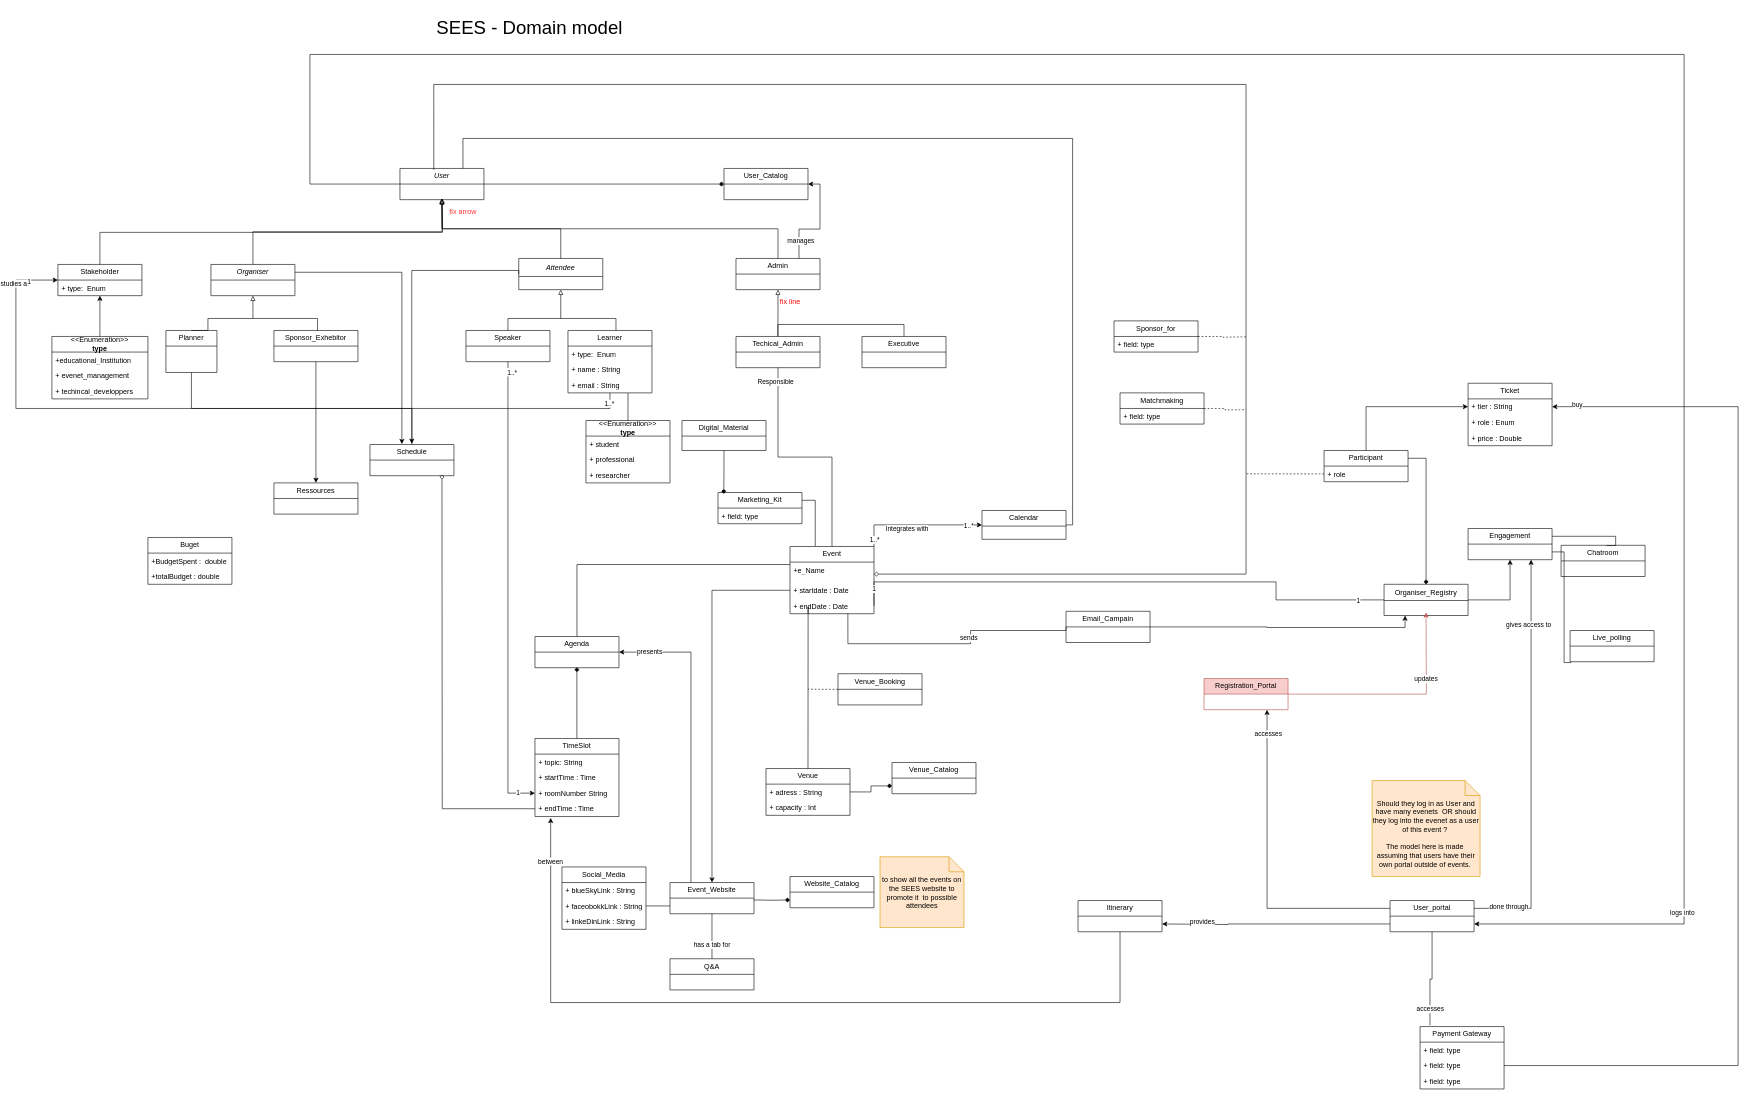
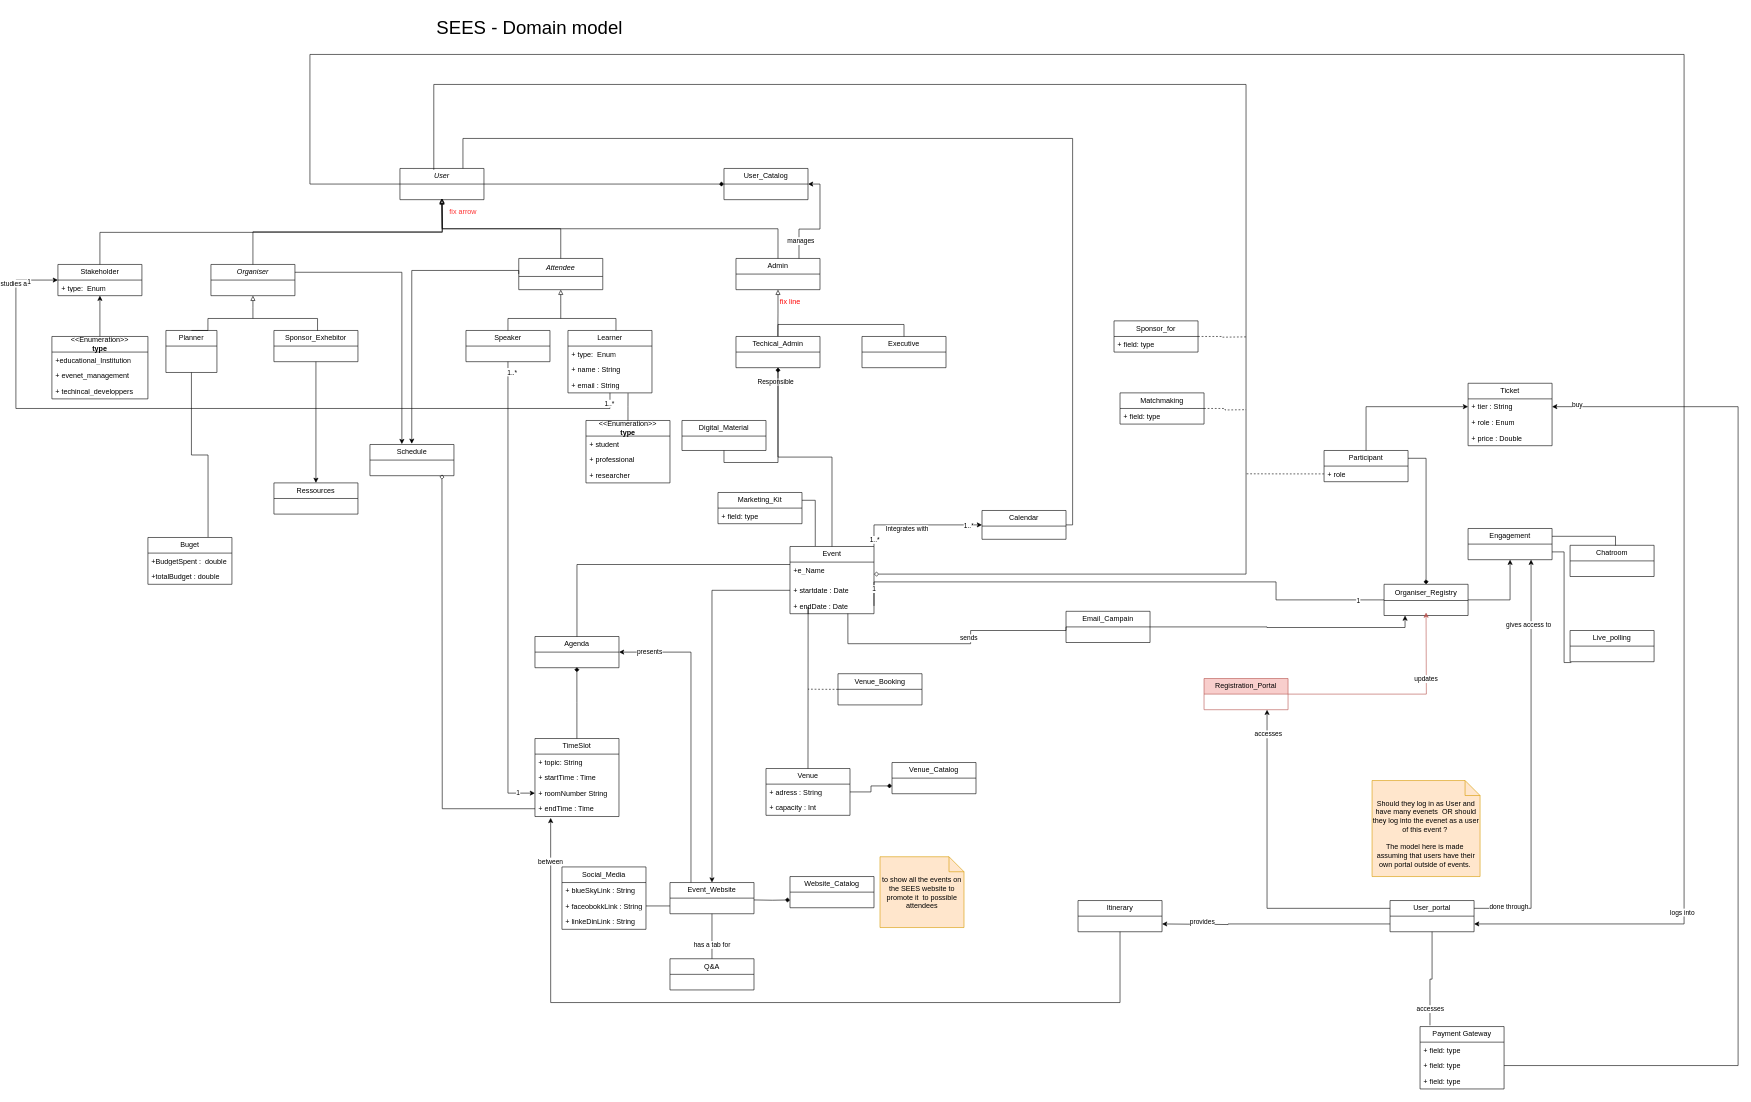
(412, 441) -> (208, 493)
(724, 462) -> (751, 462)
(1603, 561) -> (1612, 561)
